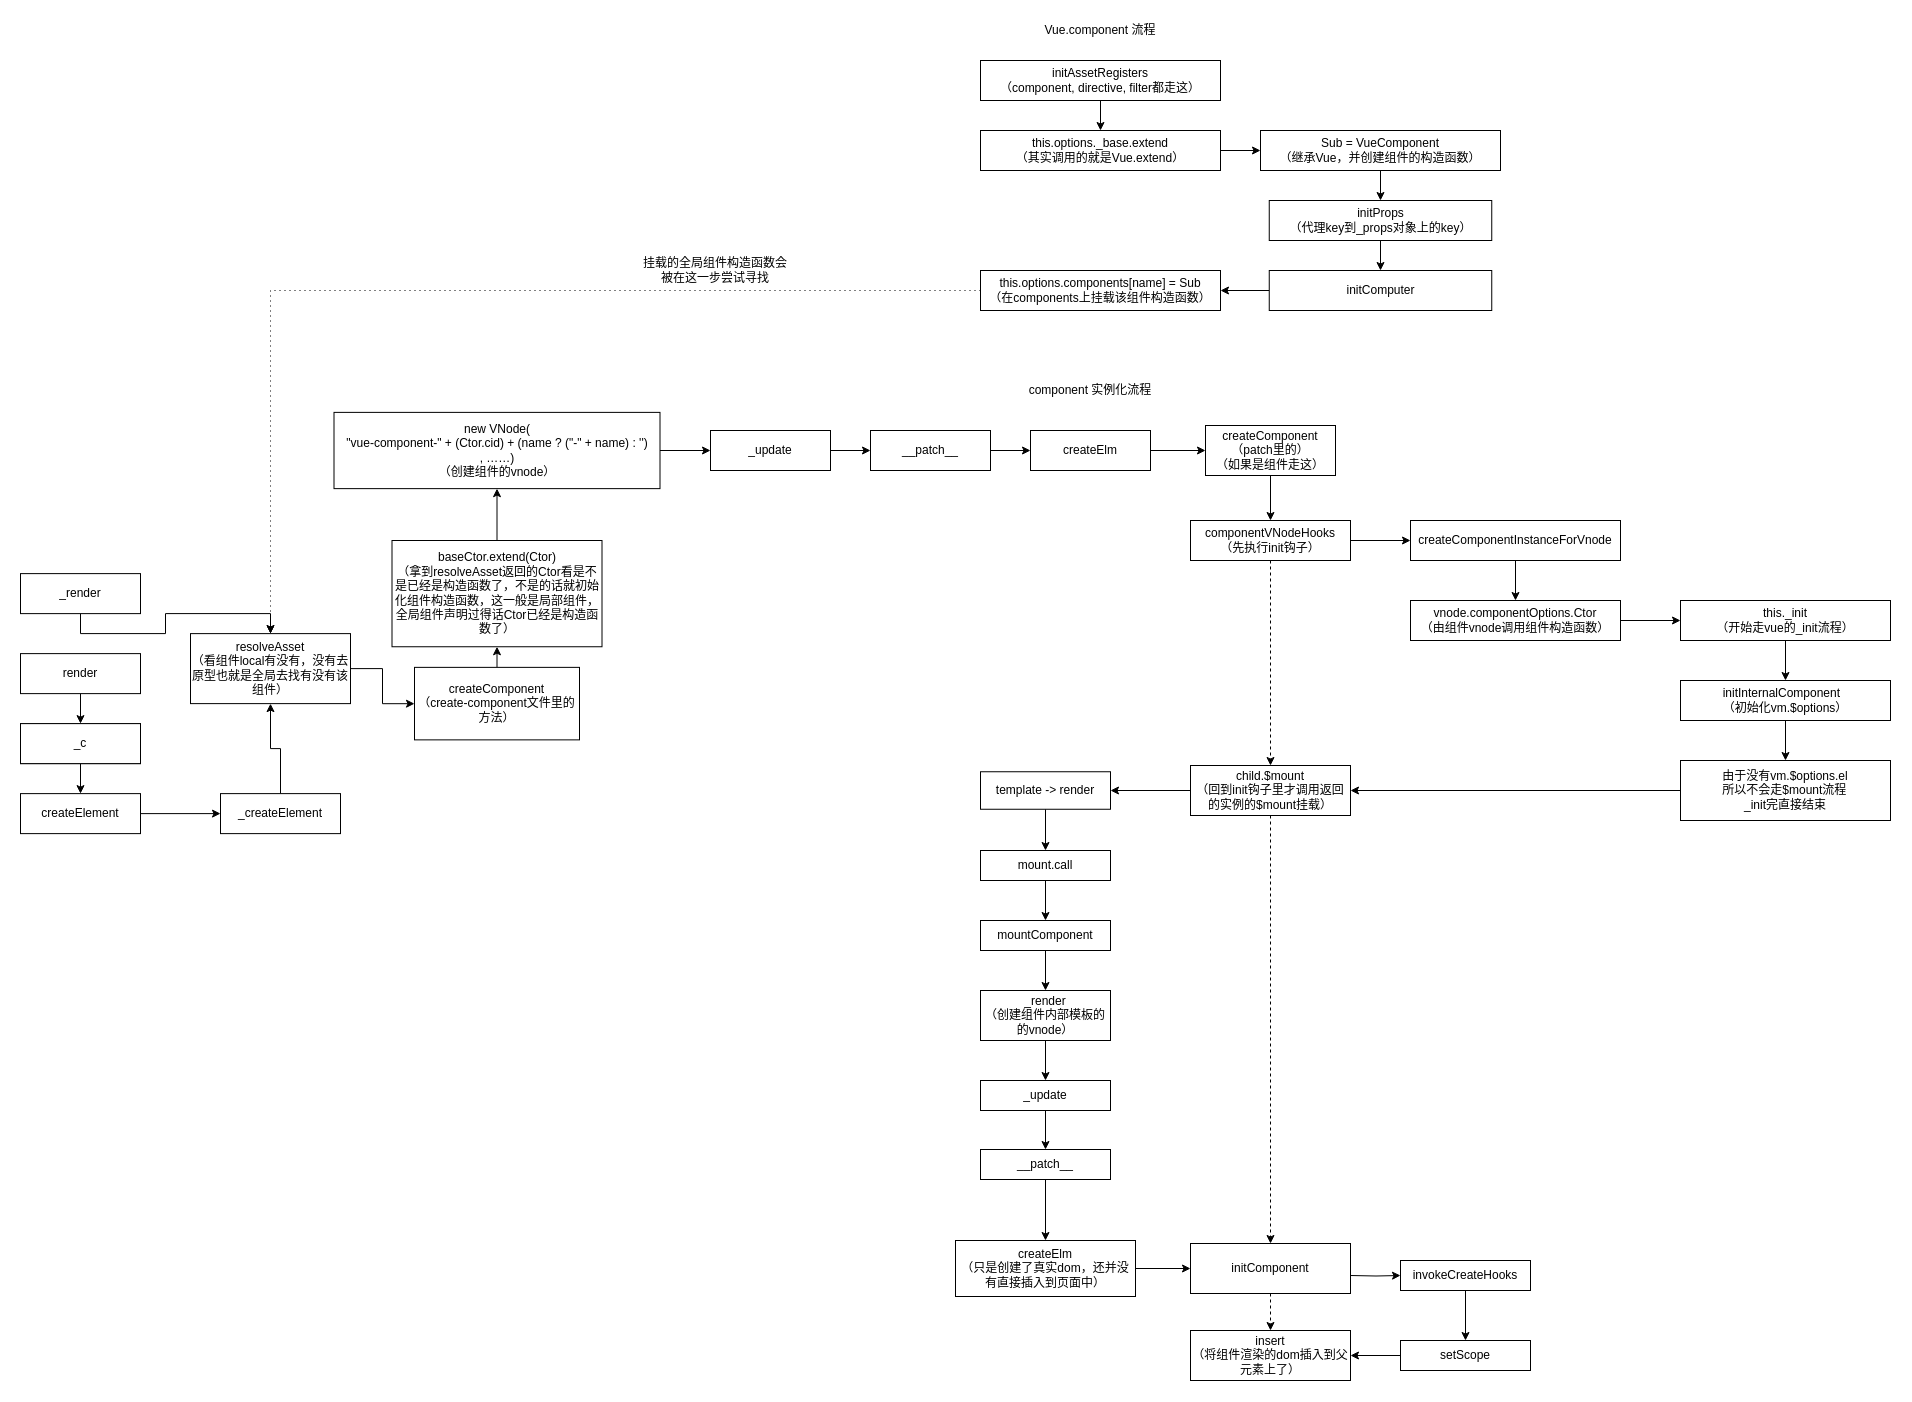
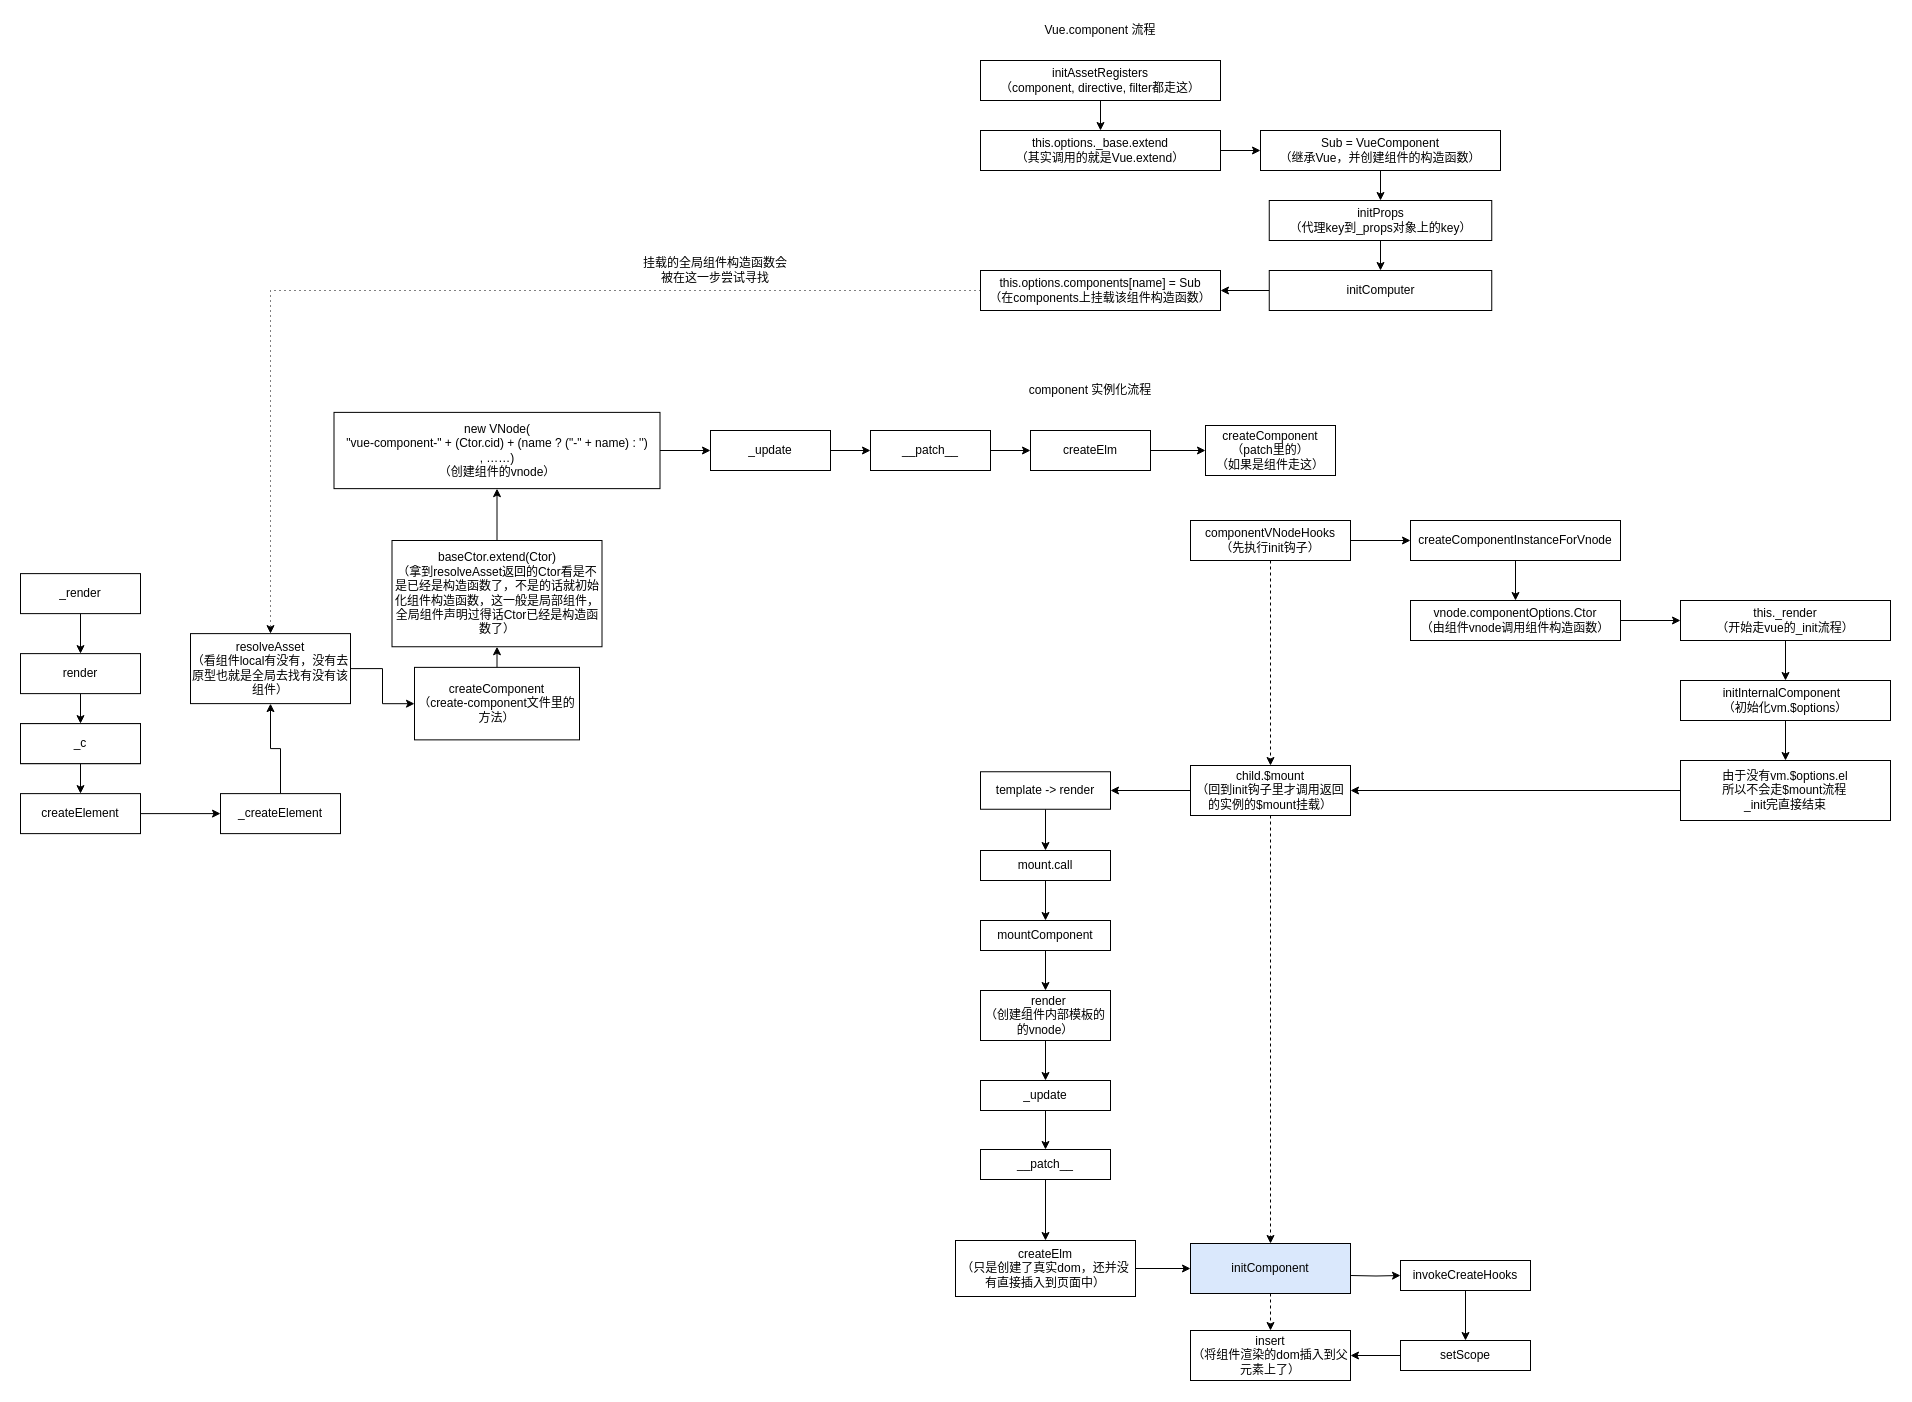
(1271, 495) -> none
(166, 616) -> (81, 639)
(1786, 621) -> (1786, 621)
(1271, 1269) -> (1271, 1269)
